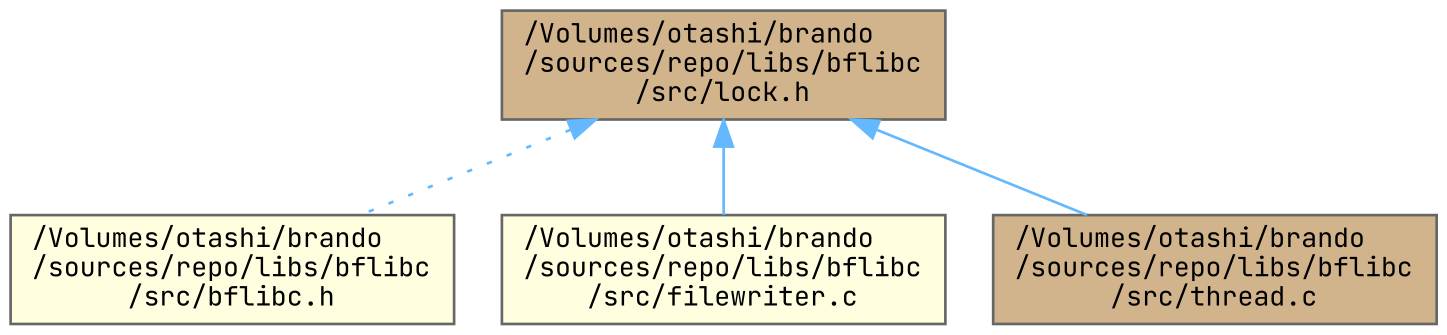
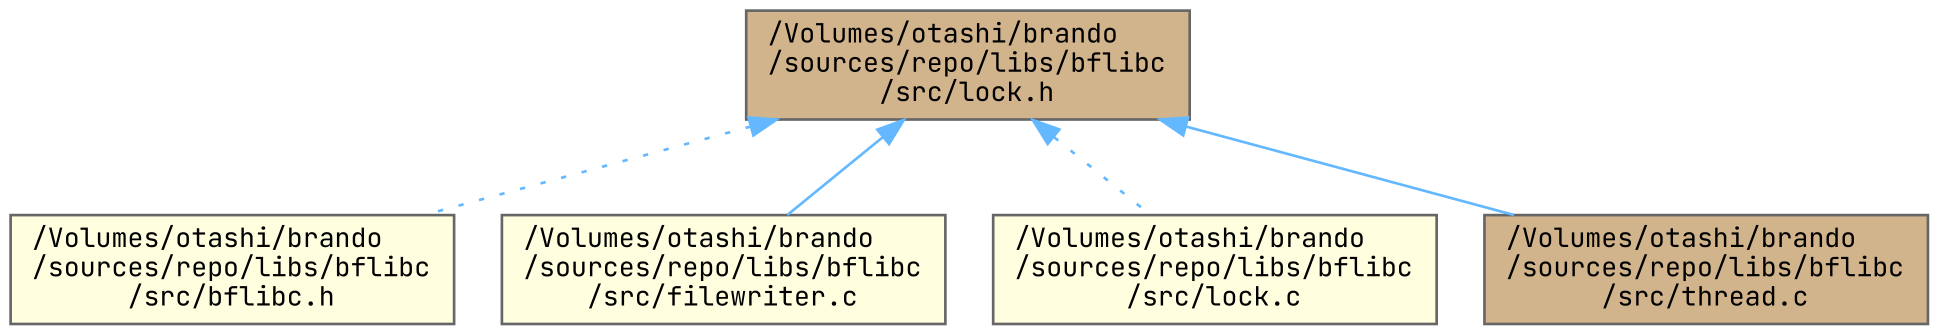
none -> (1215, 270)
